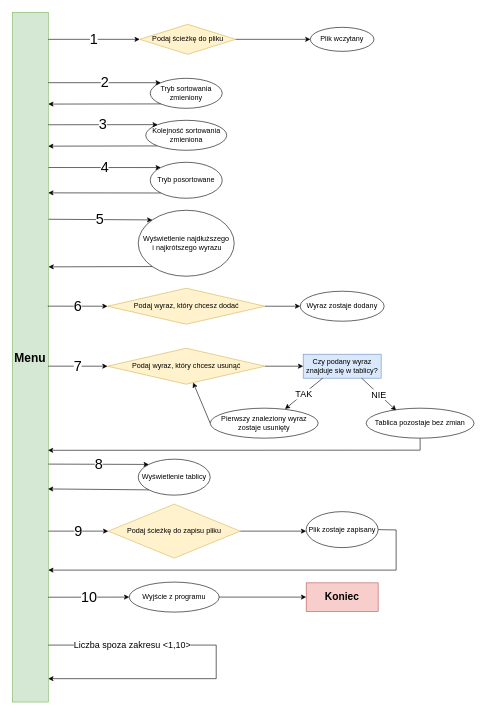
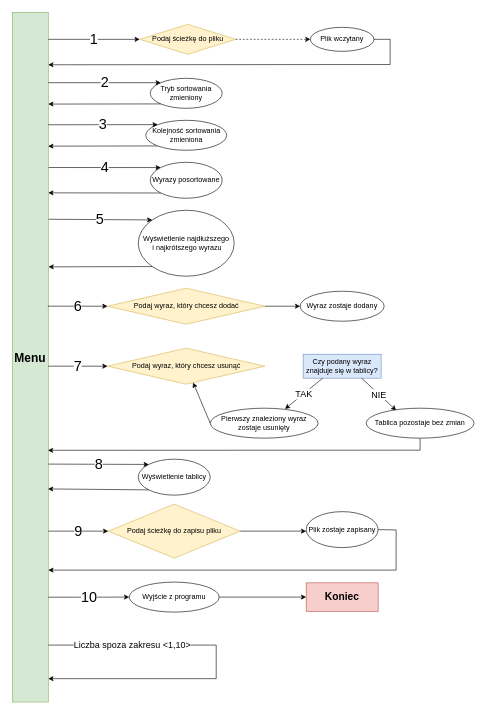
(270, 39) -> (270, 39)
none -> (288, 65)
(186, 180) -> (186, 180)
(297, 366) -> none
